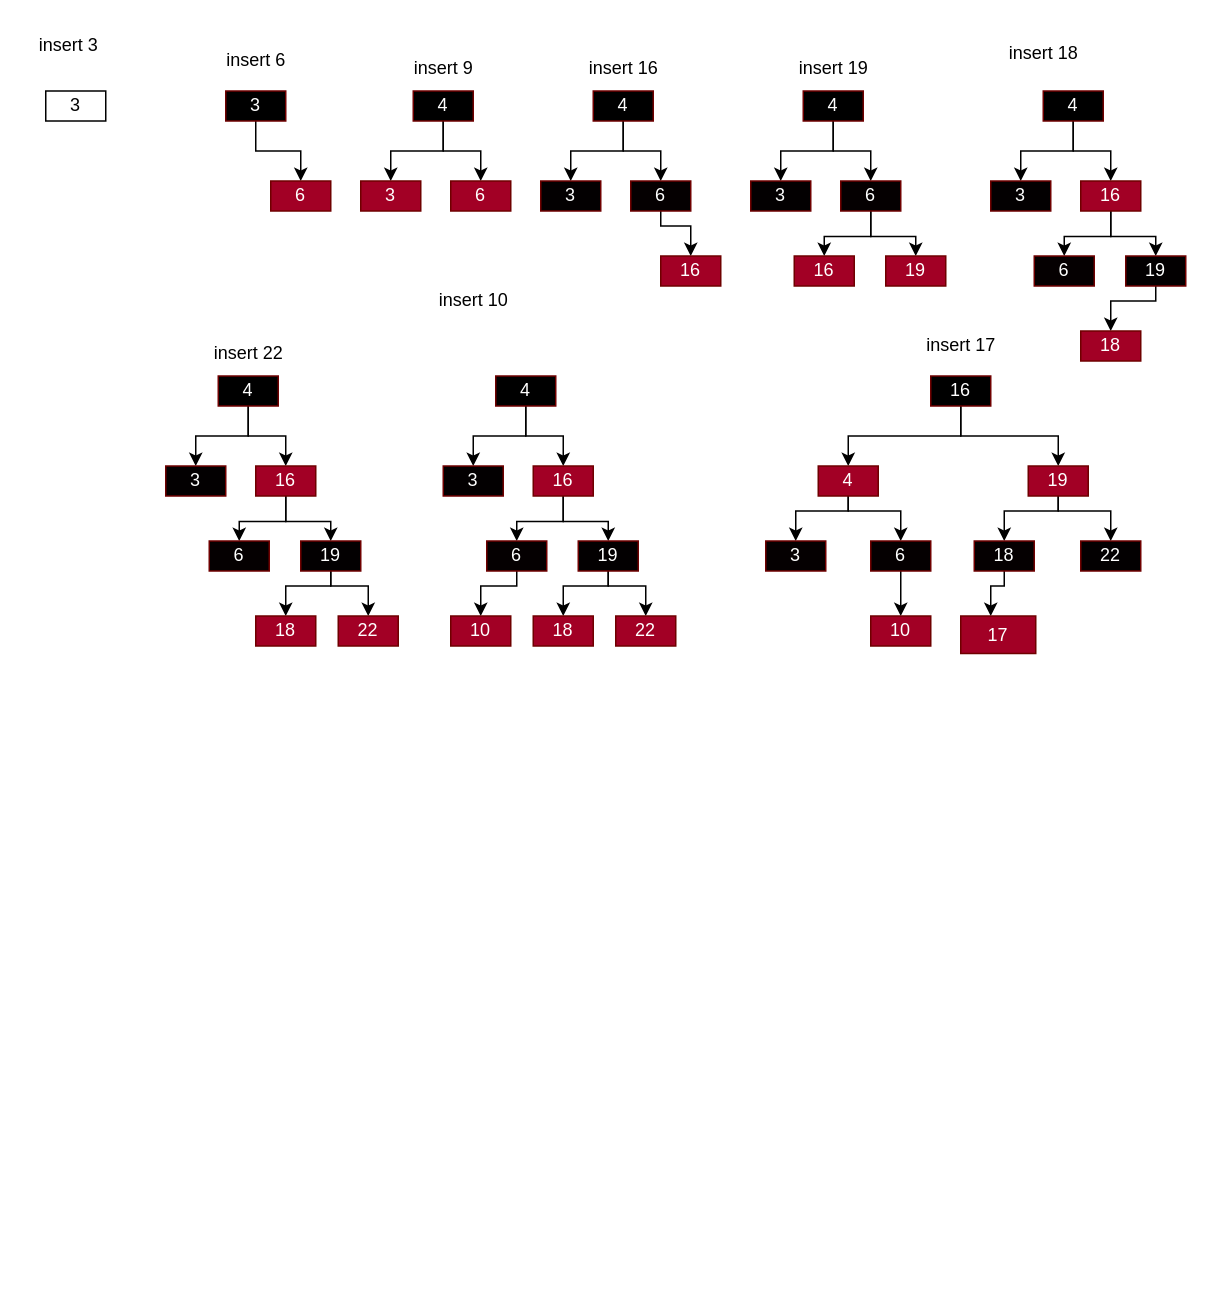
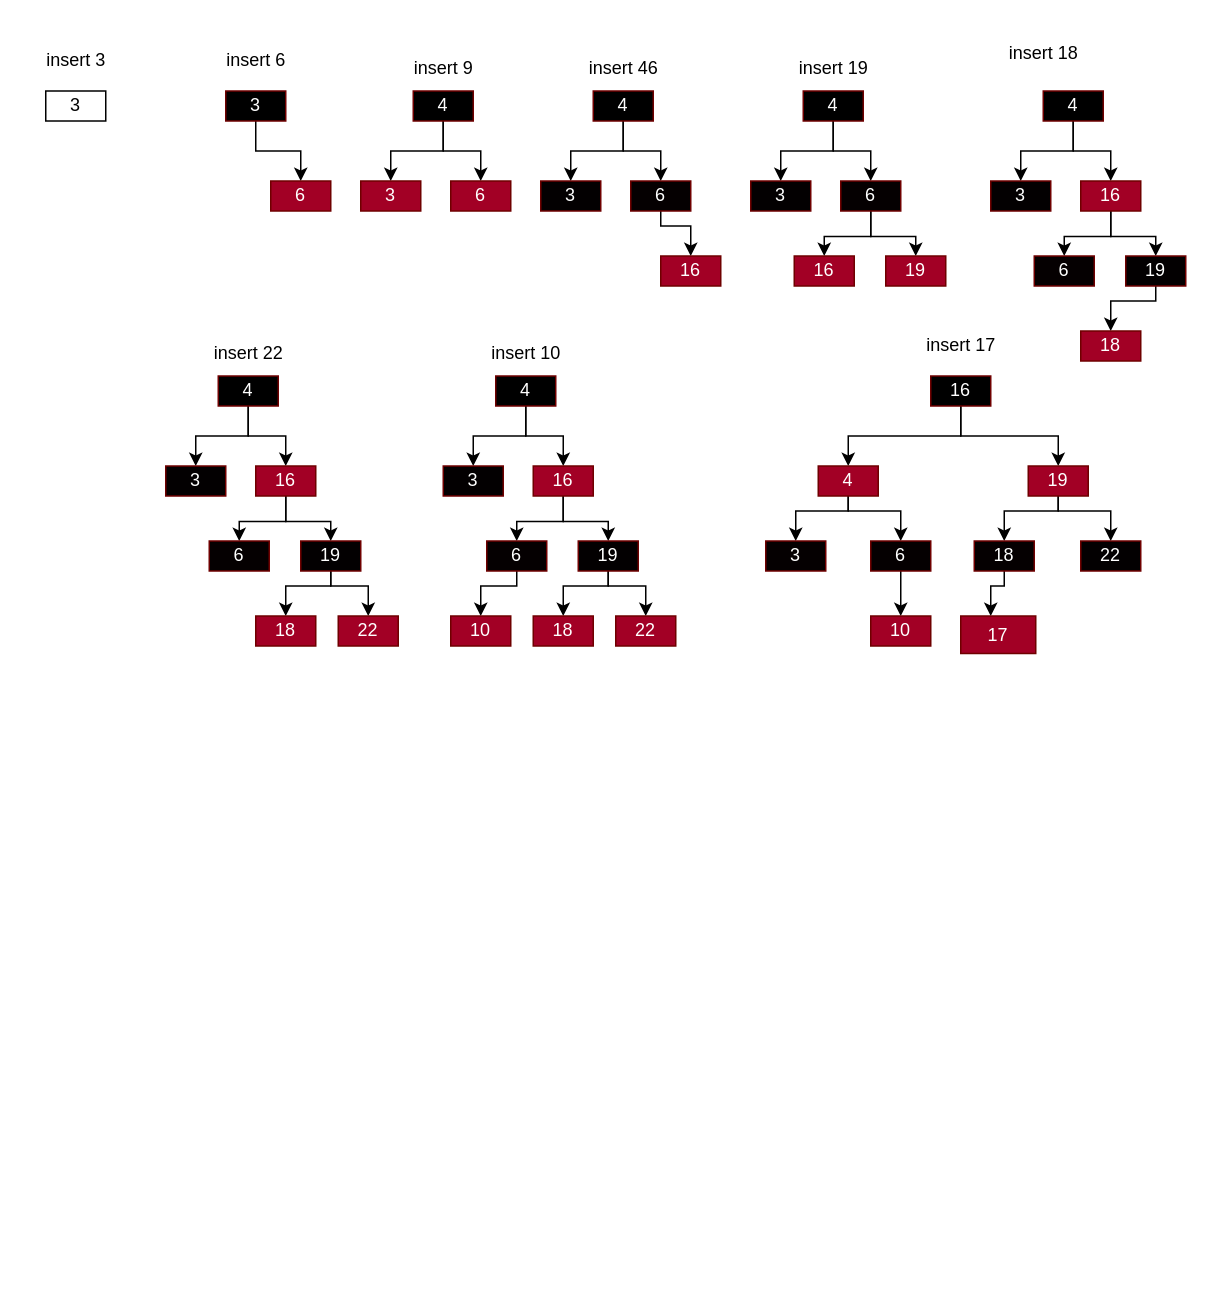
(68, 46) -> (76, 61)
(624, 68) -> (624, 68)
(473, 301) -> (526, 353)
